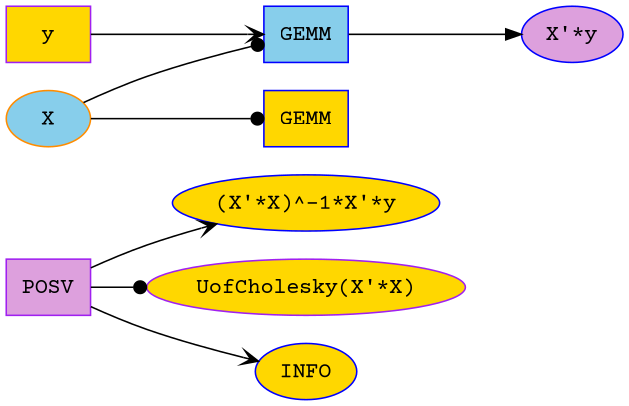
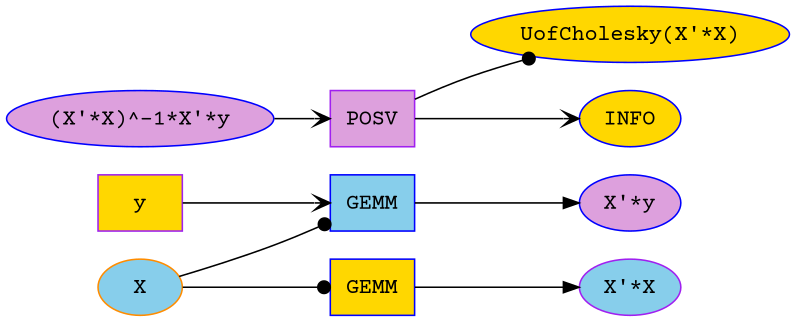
(306, 203) -> (140, 119)
(145, 246) -> (294, 119)
(306, 287) -> (630, 34)
none -> (630, 287)
